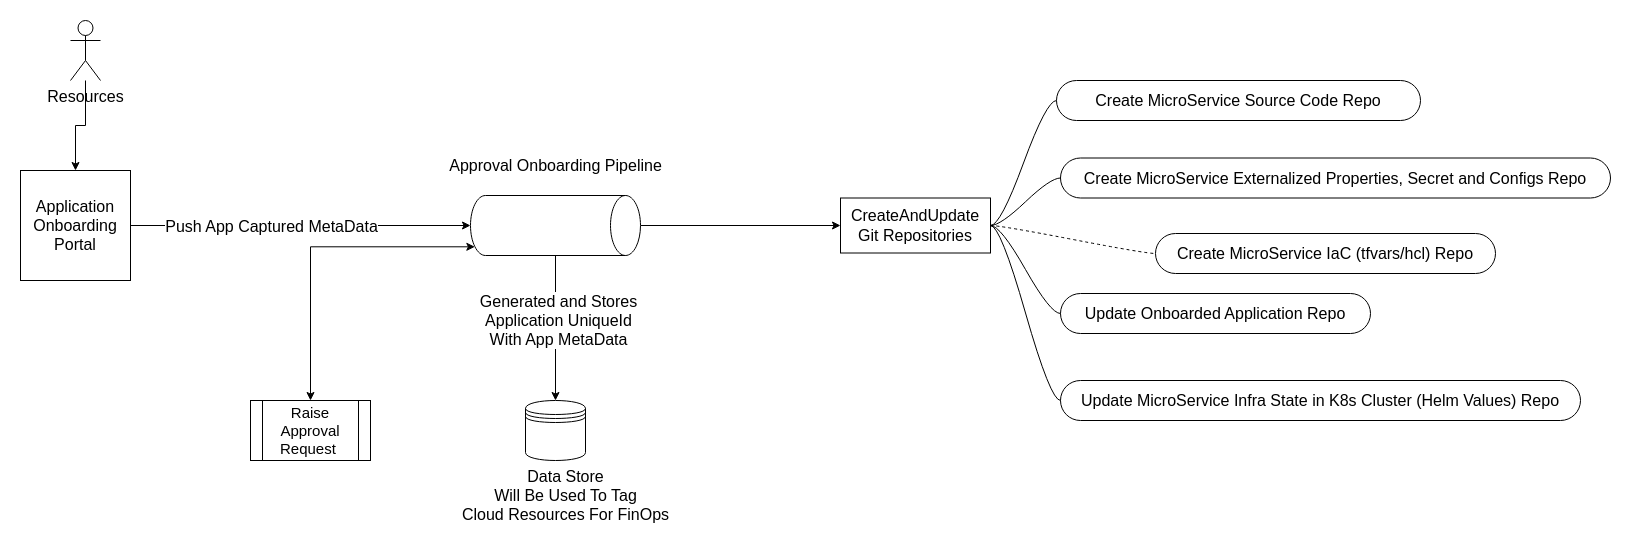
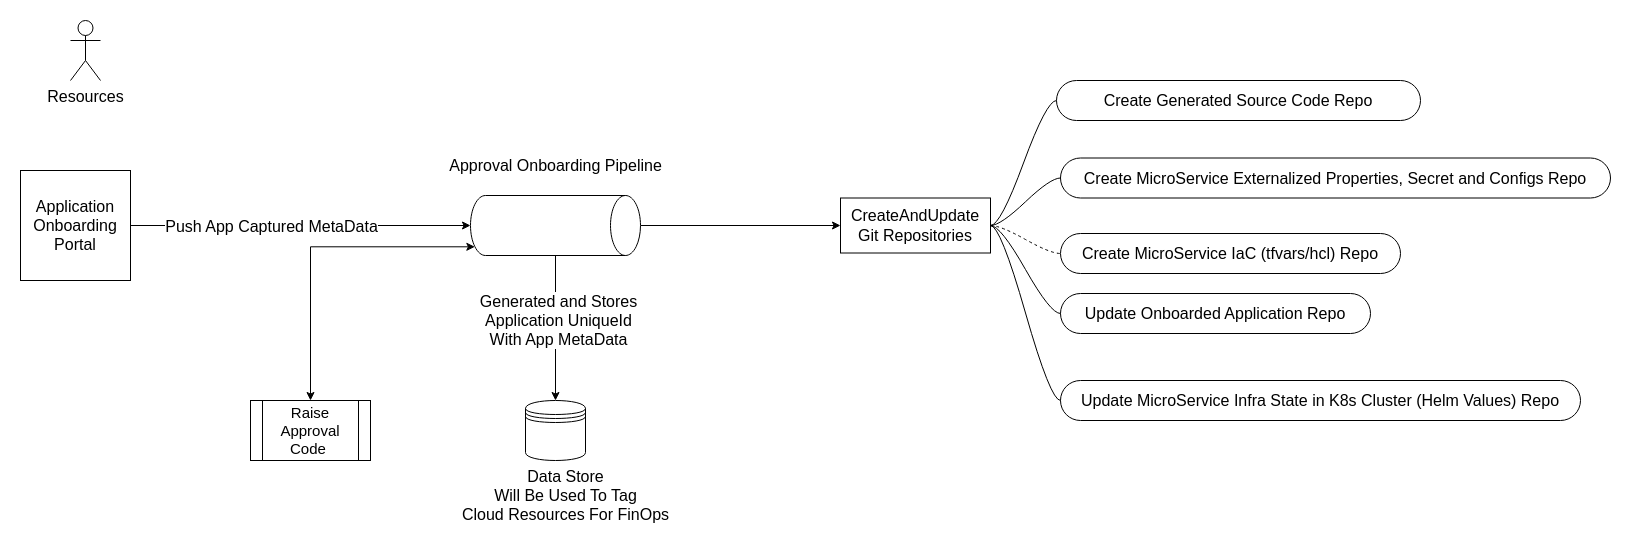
(1239, 101) -> (1239, 101)
(85, 126) -> none
(1326, 254) -> (1231, 254)
(311, 431) -> (311, 431)
